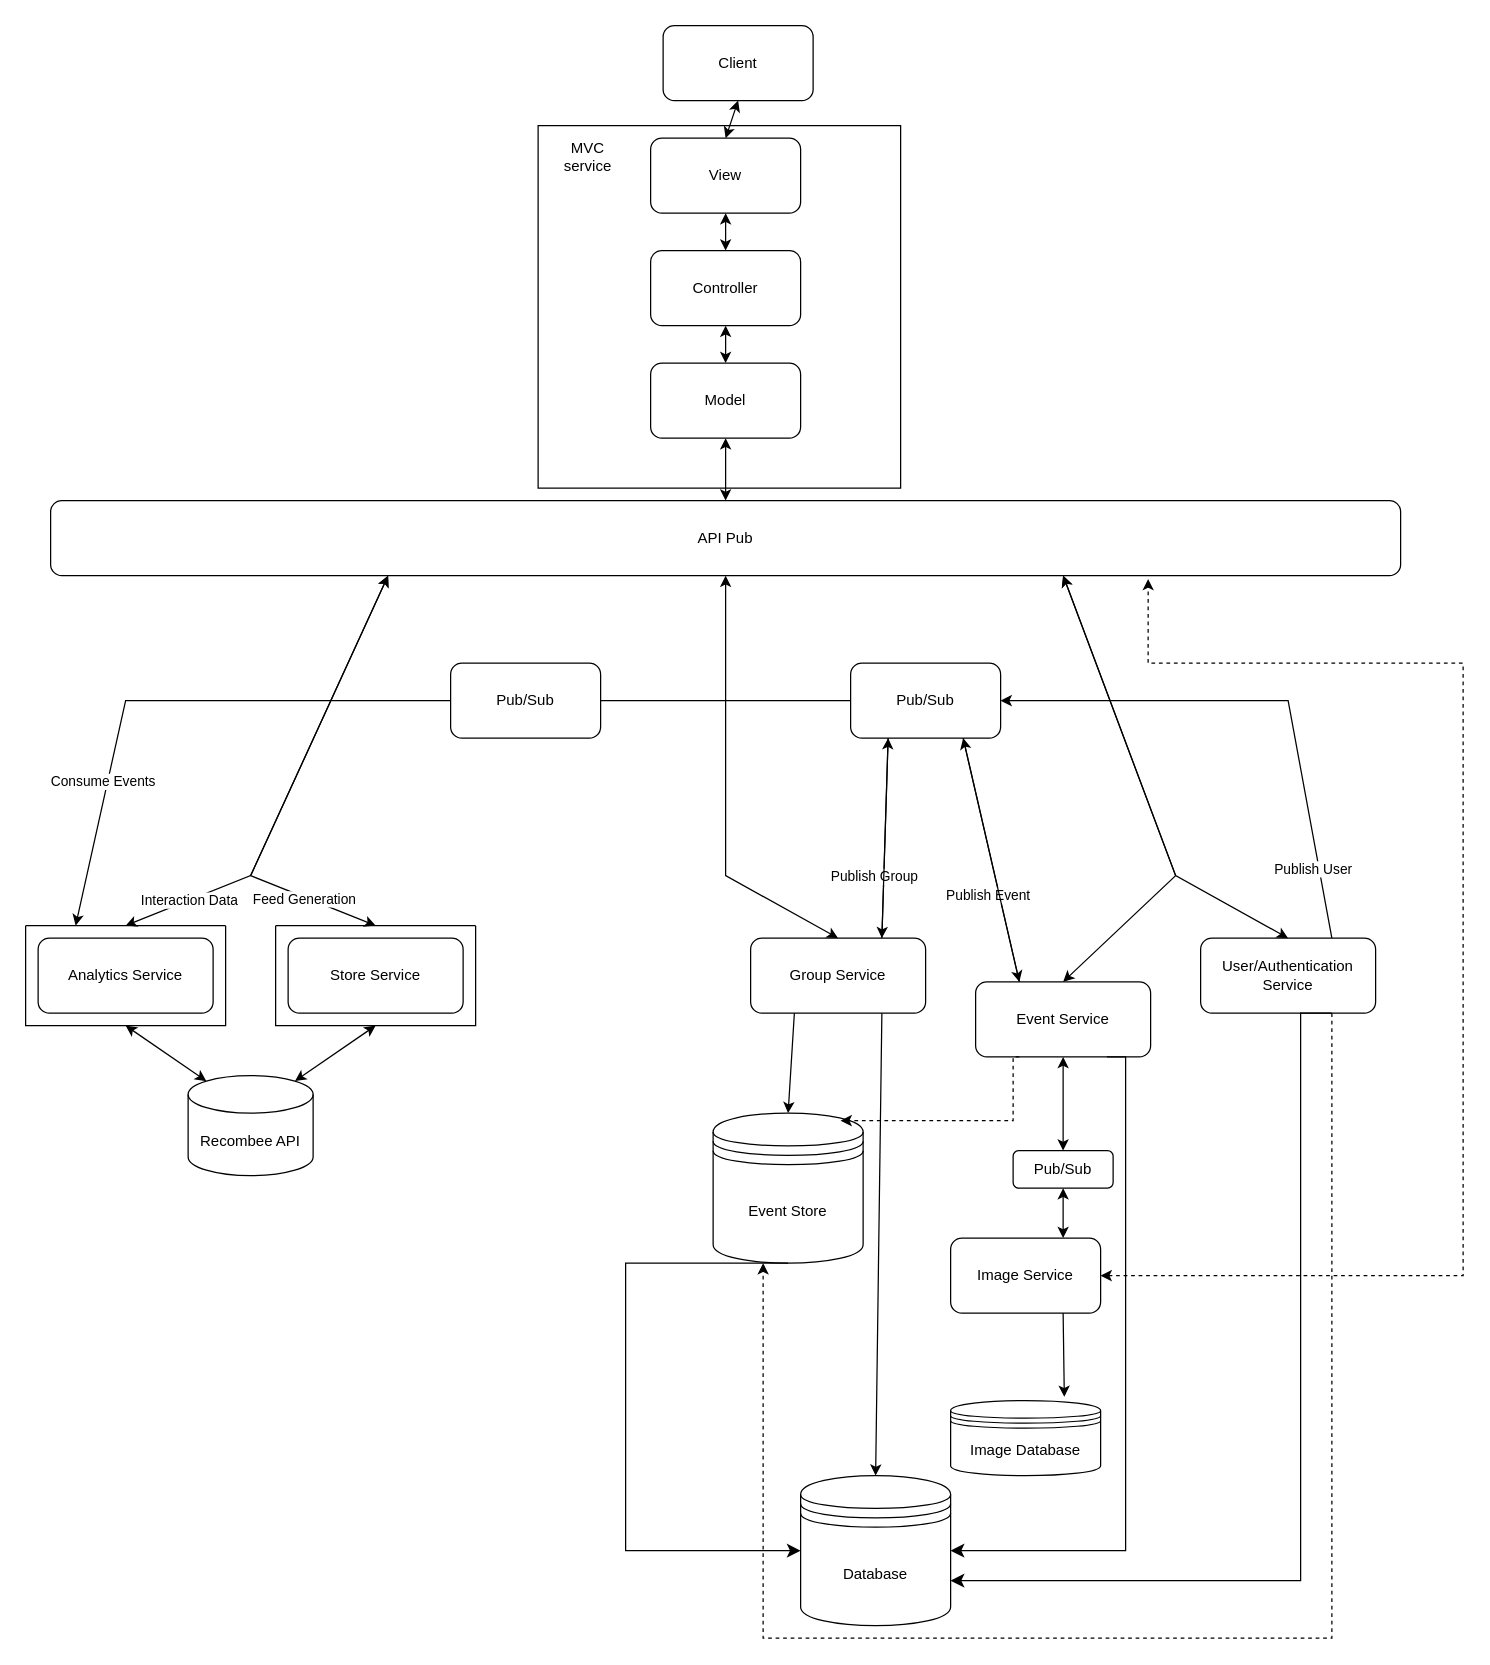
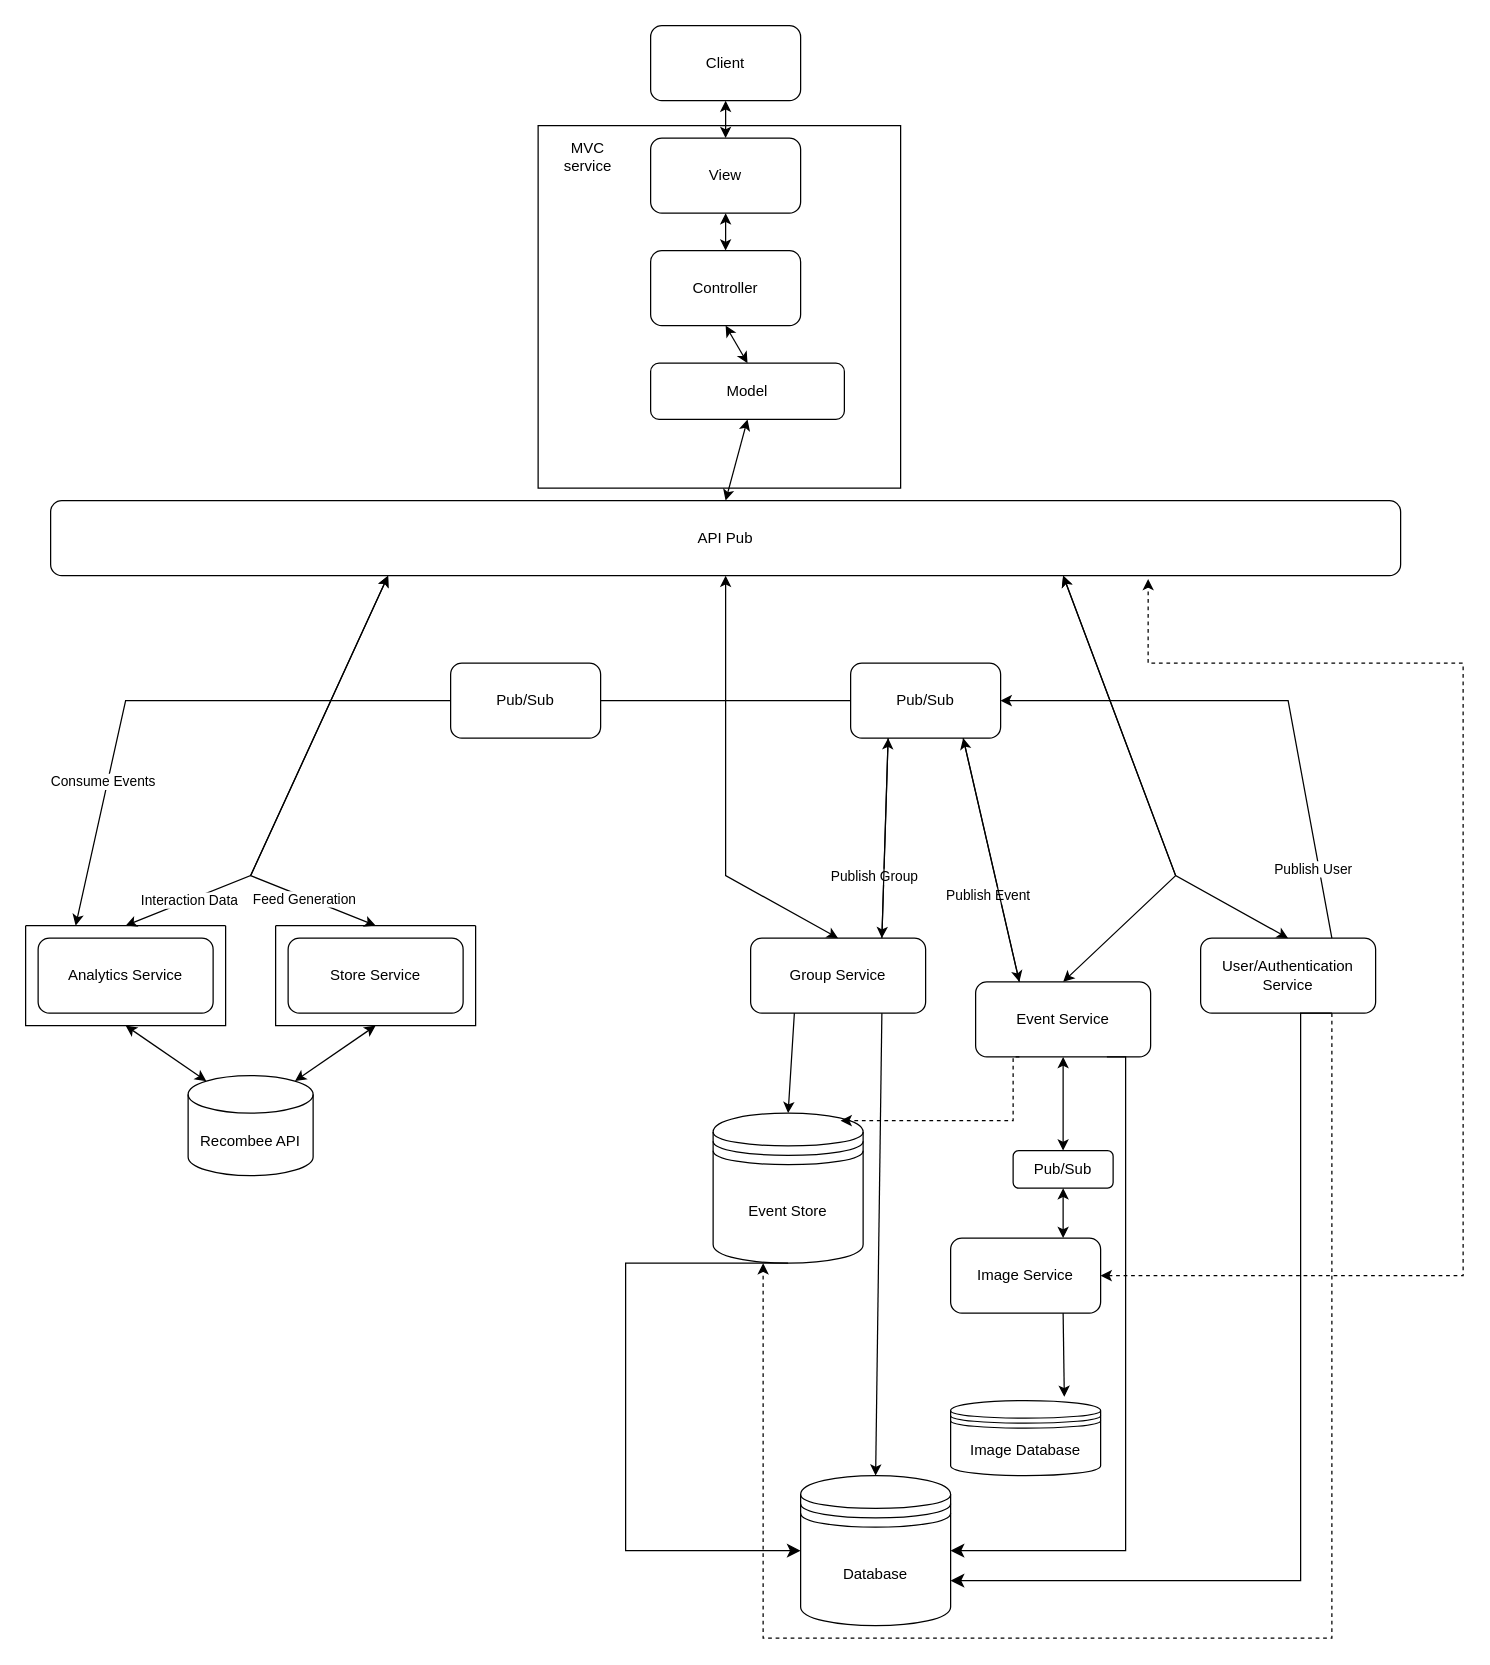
(738, 63) -> (726, 63)
(726, 401) -> (748, 391)
